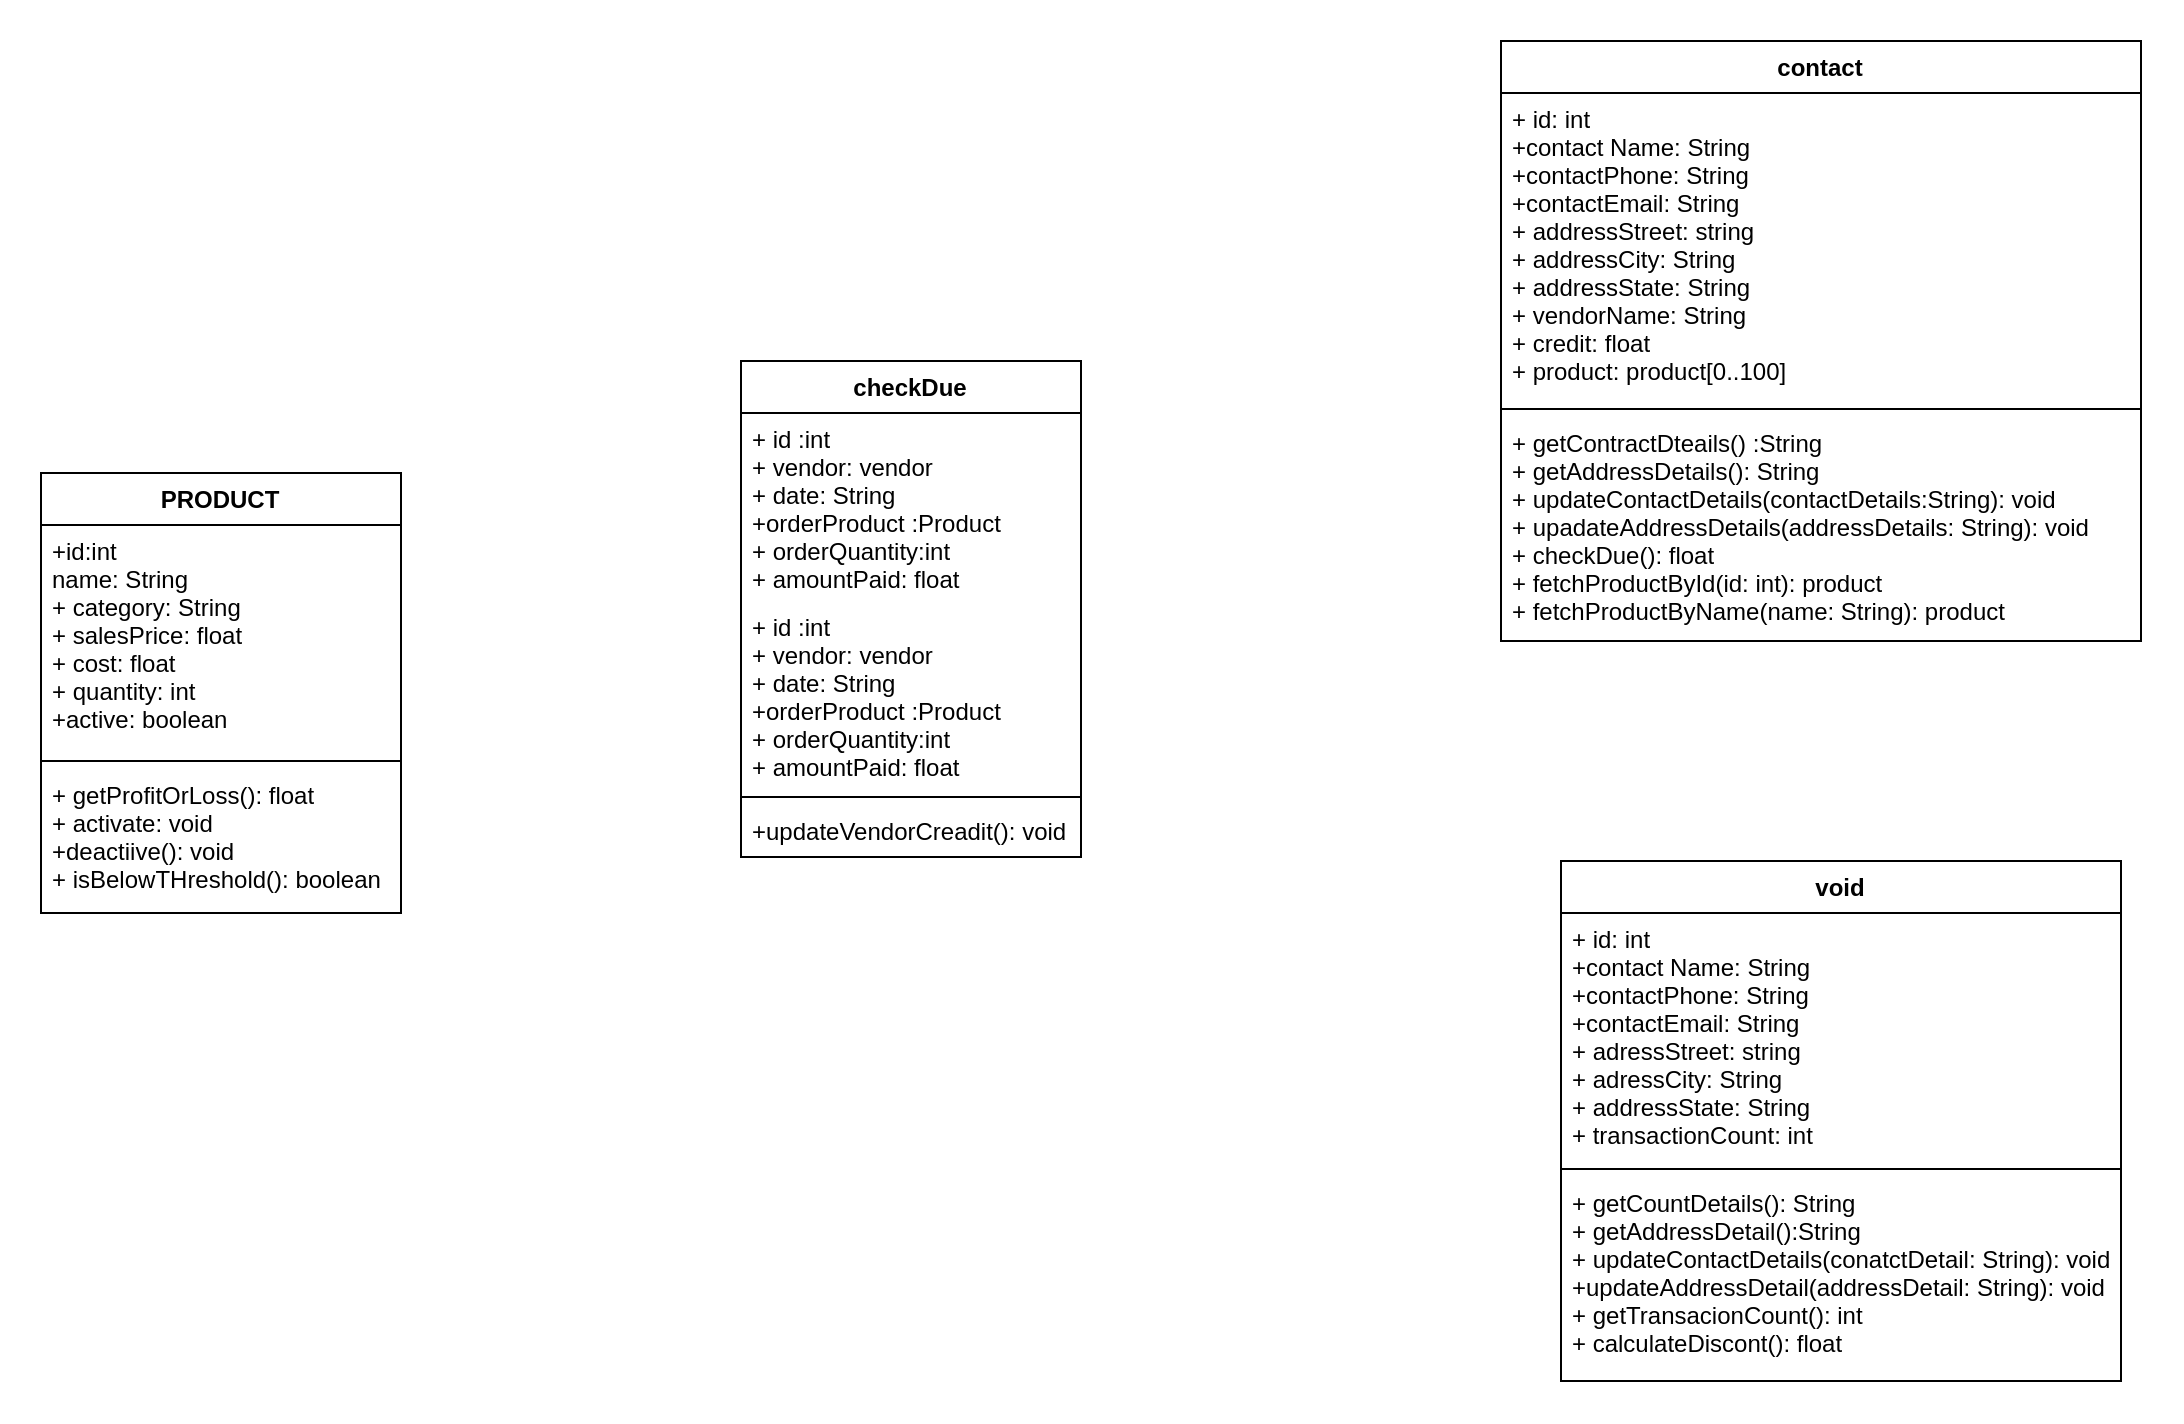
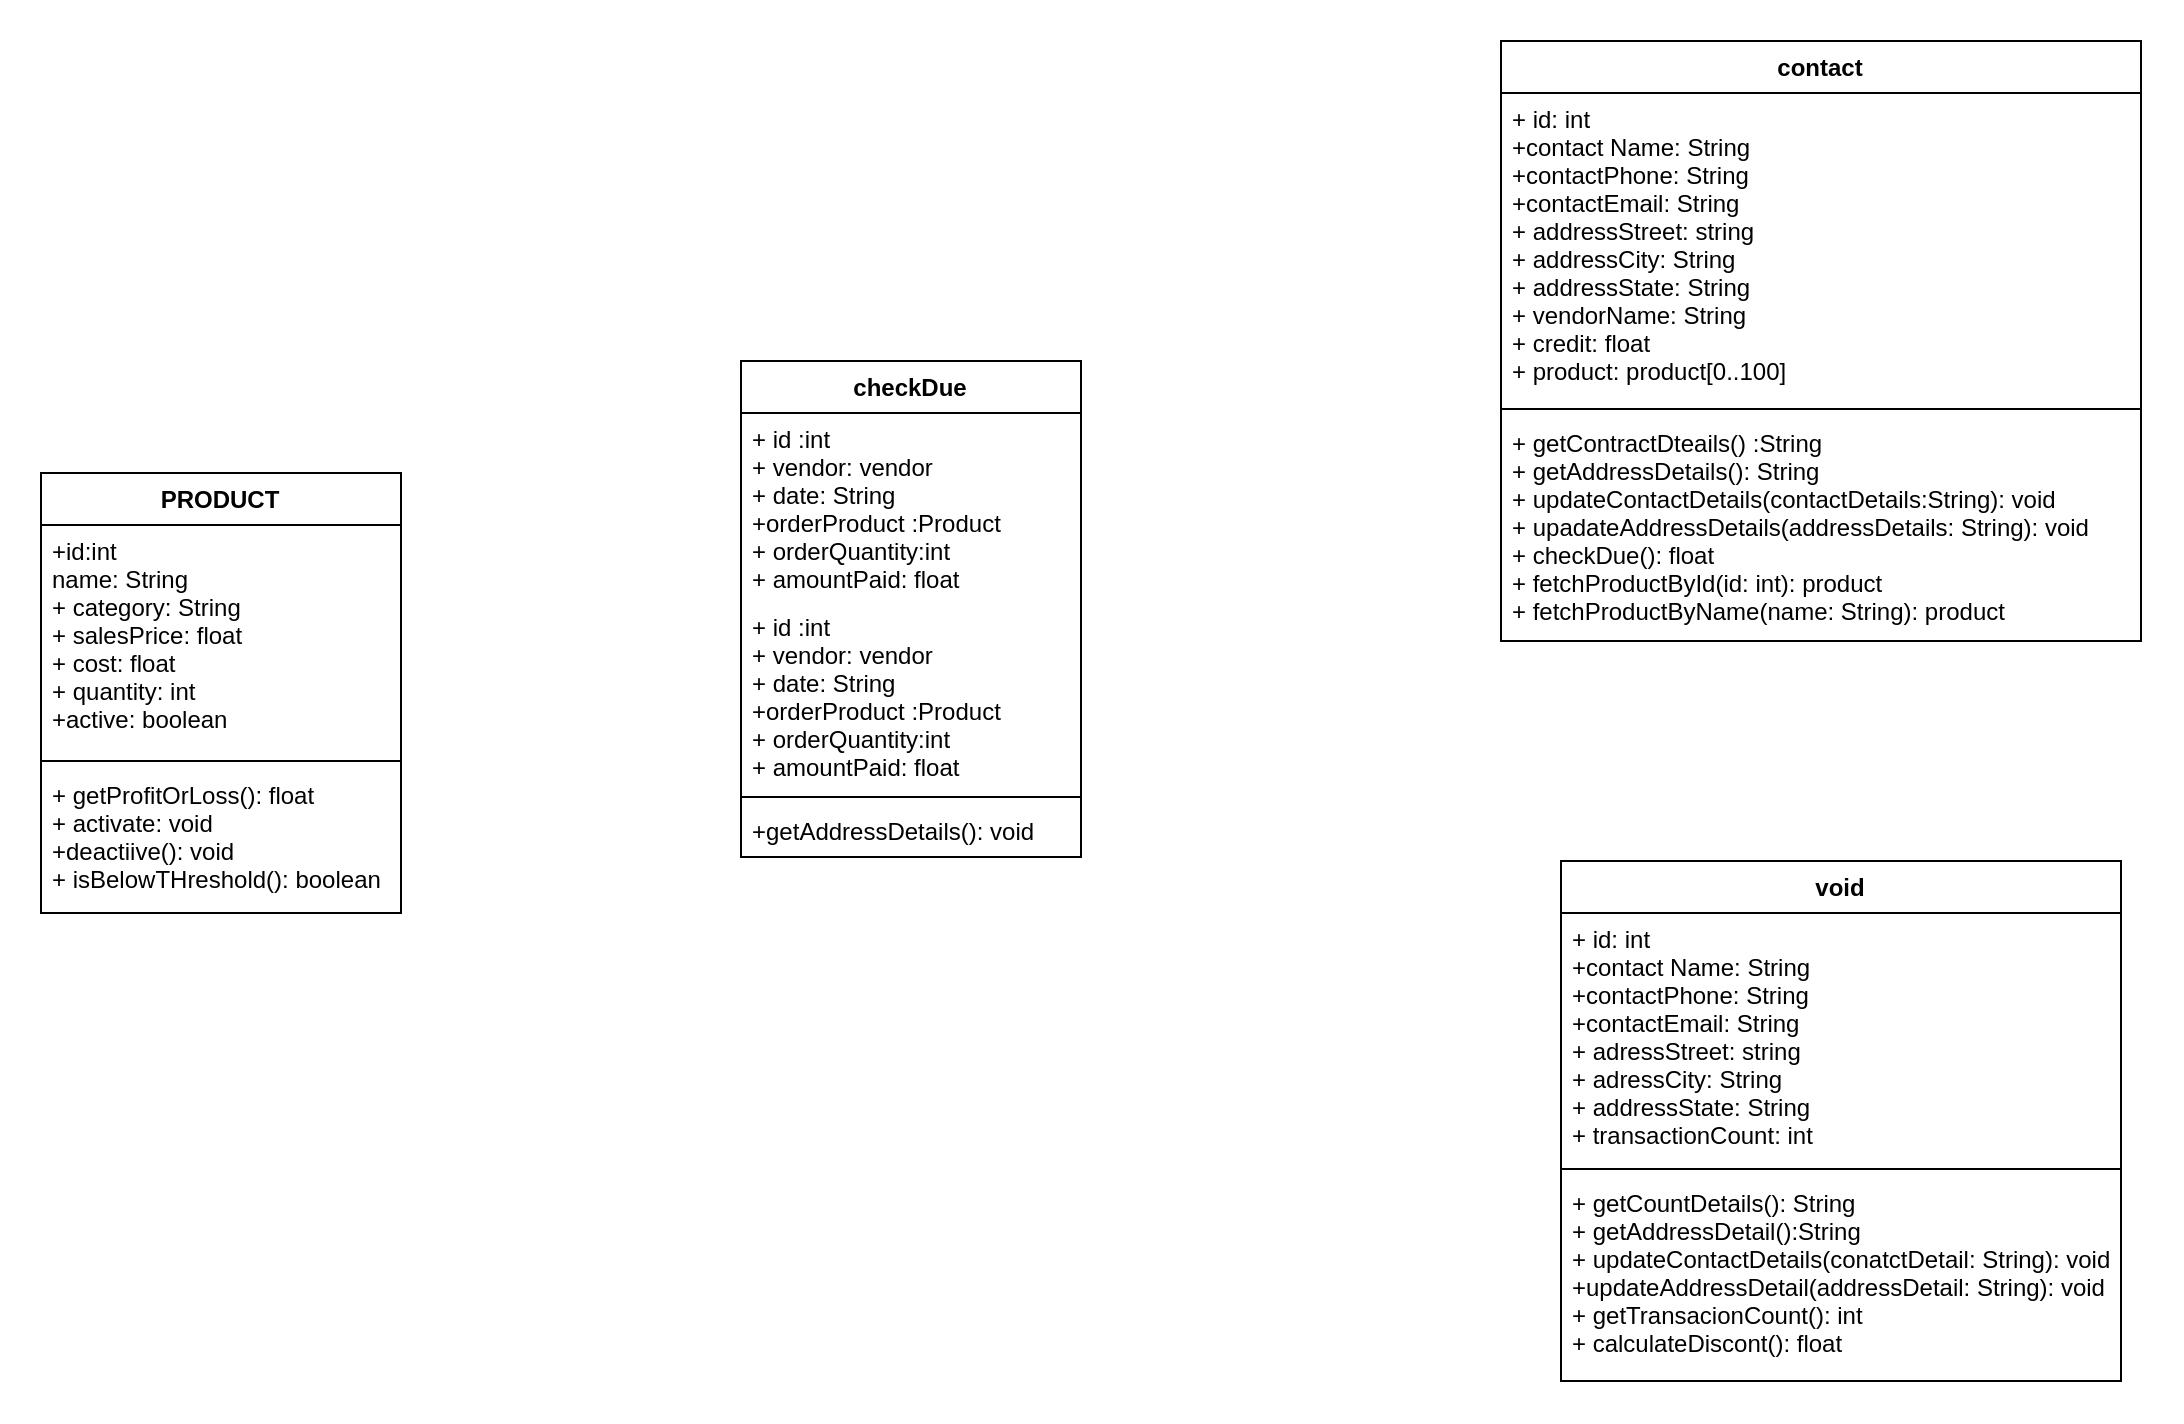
(928, 832) -> (911, 832)
